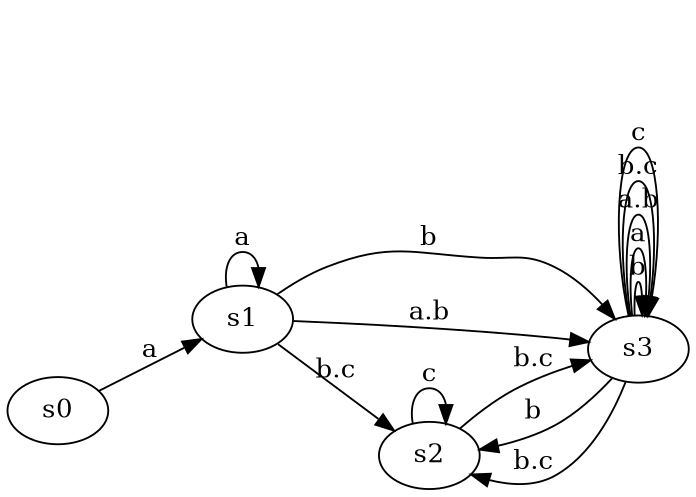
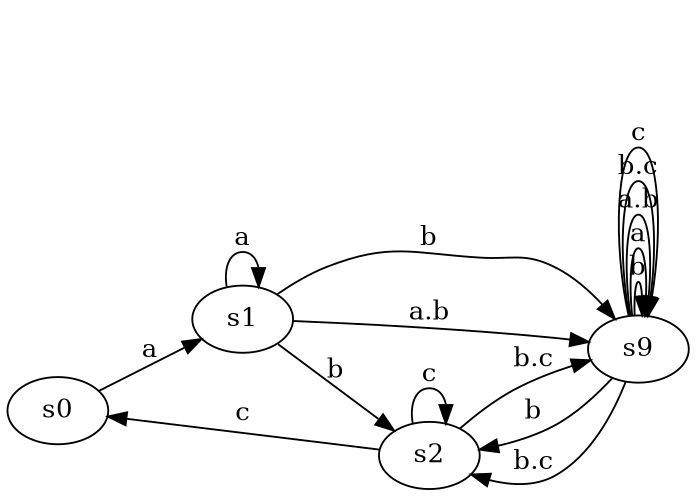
(638, 349) -> (638, 349)
(336, 371) -> (336, 371)
none -> (253, 434)
